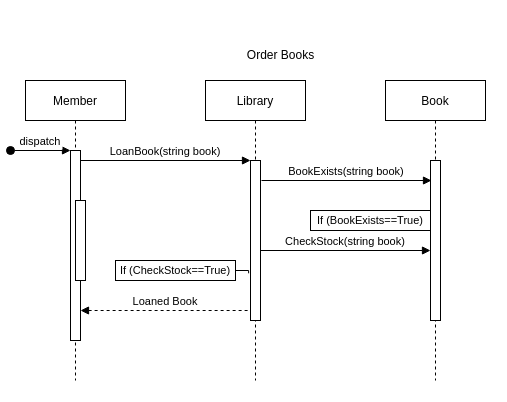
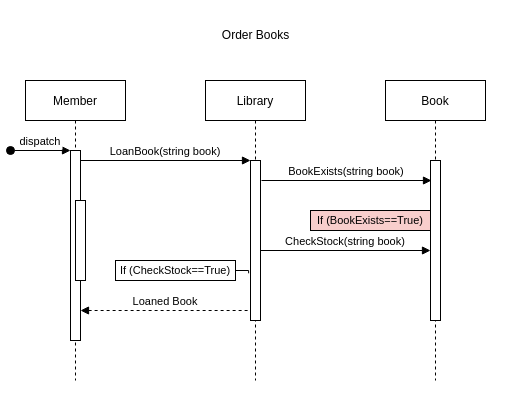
(281, 56) -> (256, 36)
(371, 221) -> (371, 221)
